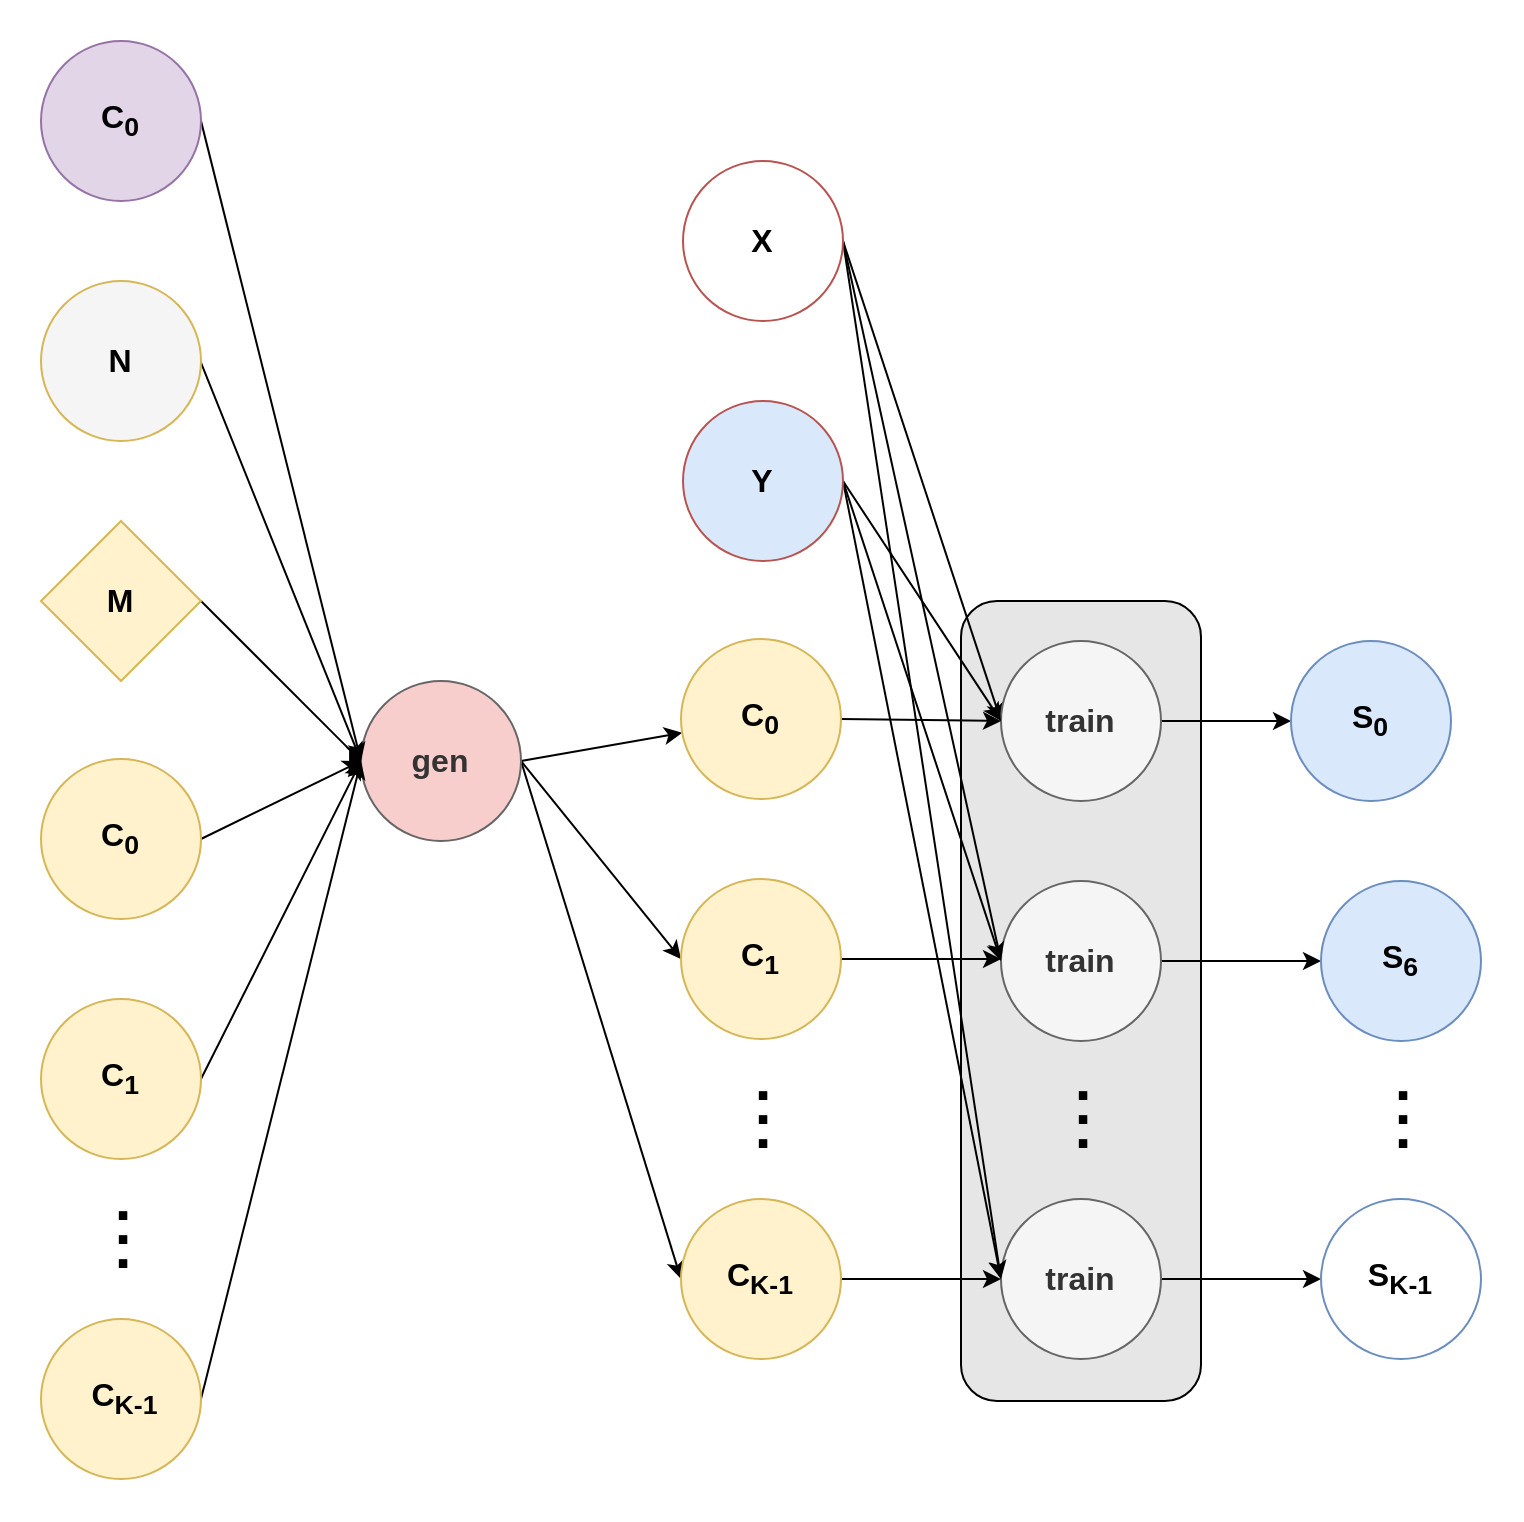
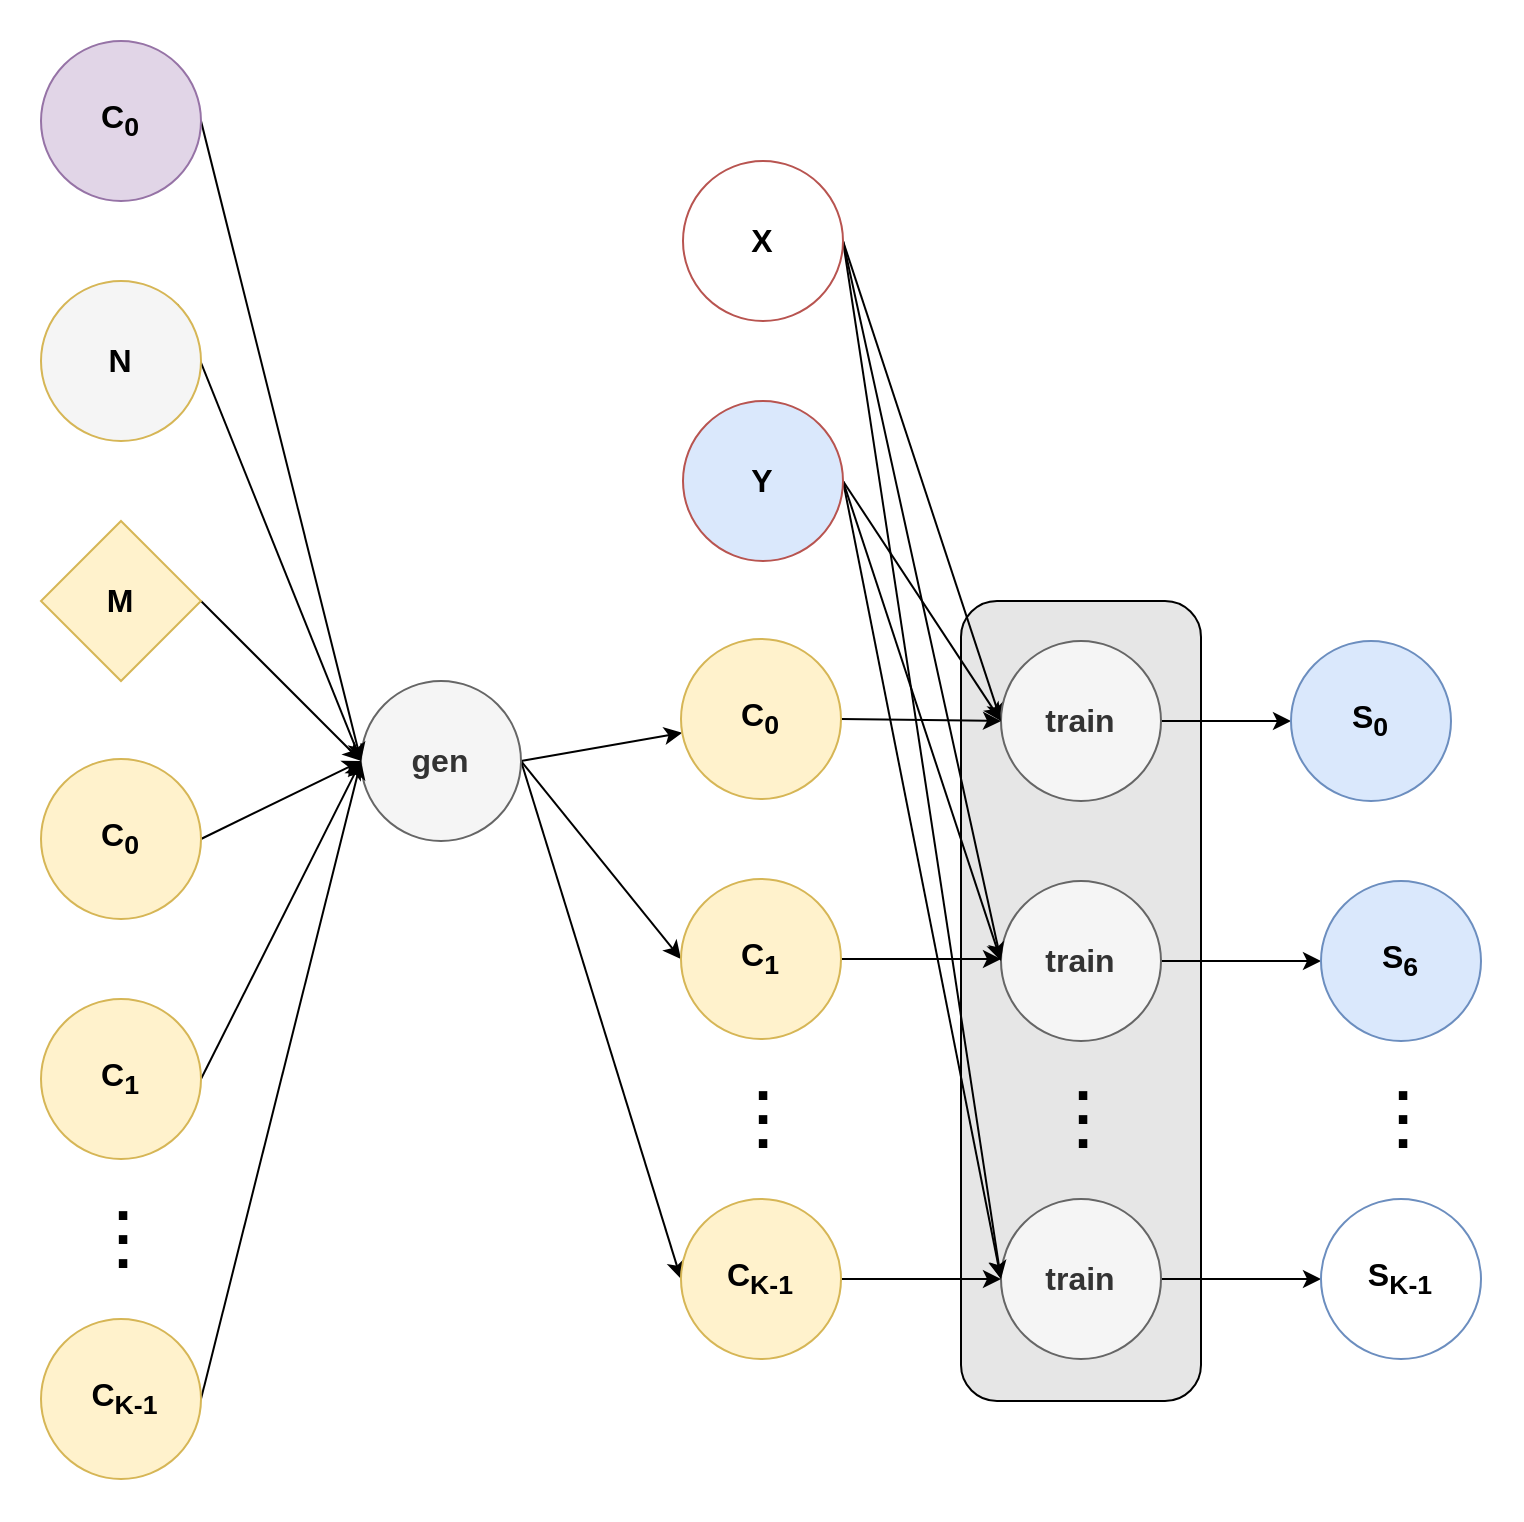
(352, 739) -> (359, 757)
(349, 749) -> (350, 750)
(441, 761) -> (441, 761)
